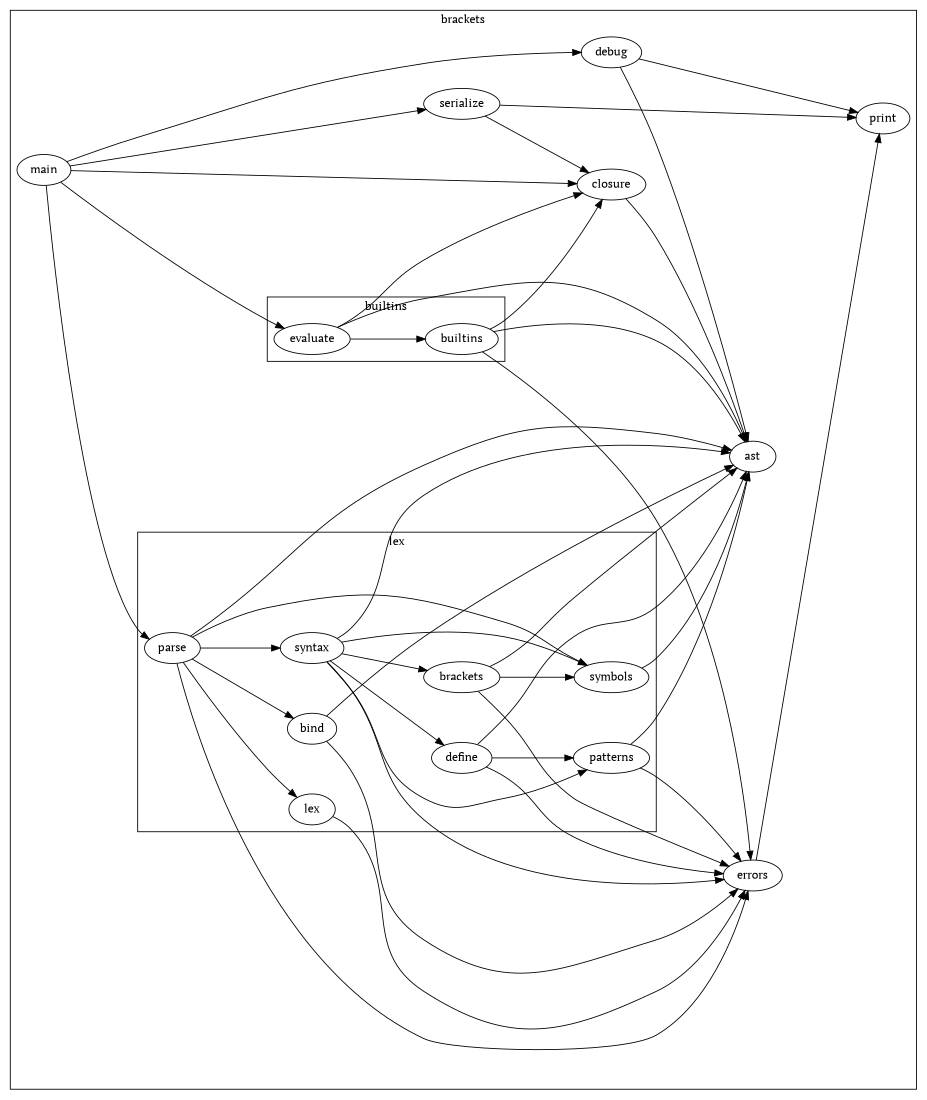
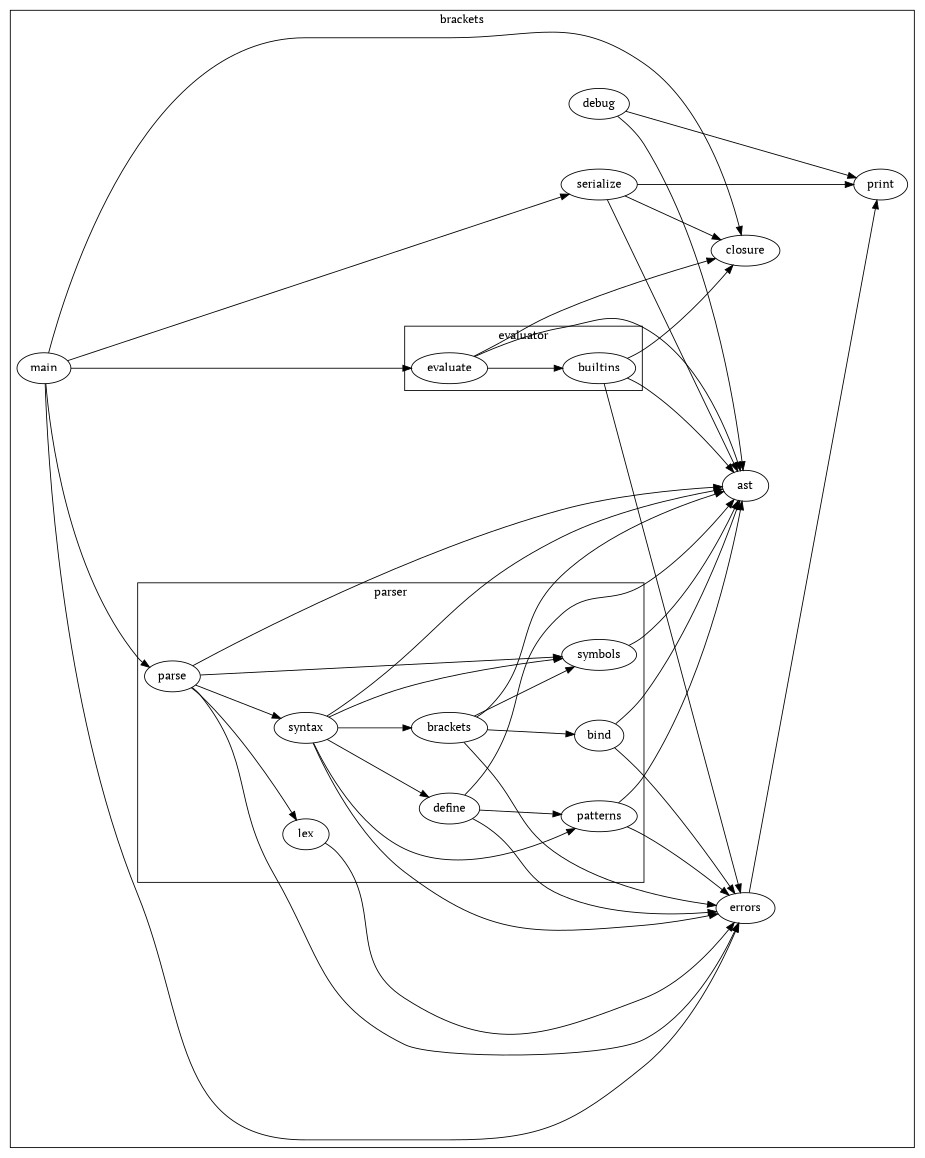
(315, 84) -> (186, 1050)
(386, 307) -> (523, 336)
(695, 311) -> (674, 338)
(397, 542) -> (391, 593)
(239, 687) -> (527, 732)
